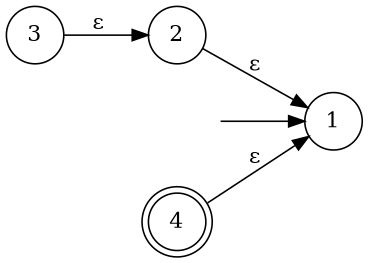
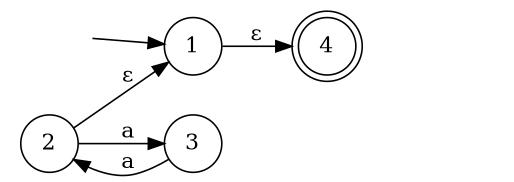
(99, 23) -> (128, 162)
none -> (113, 144)
(251, 174) -> (249, 46)
